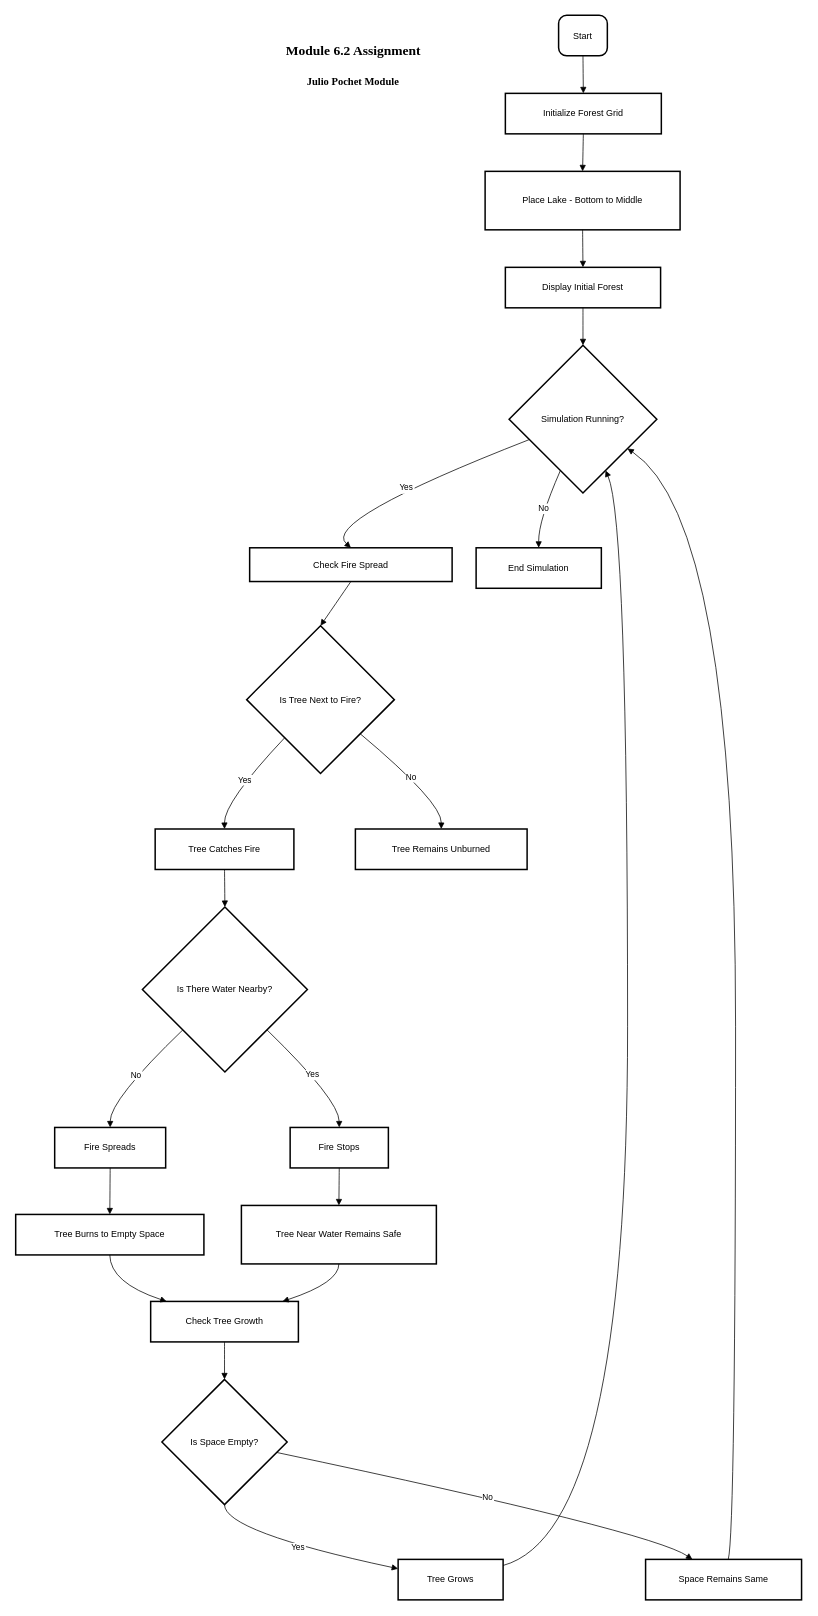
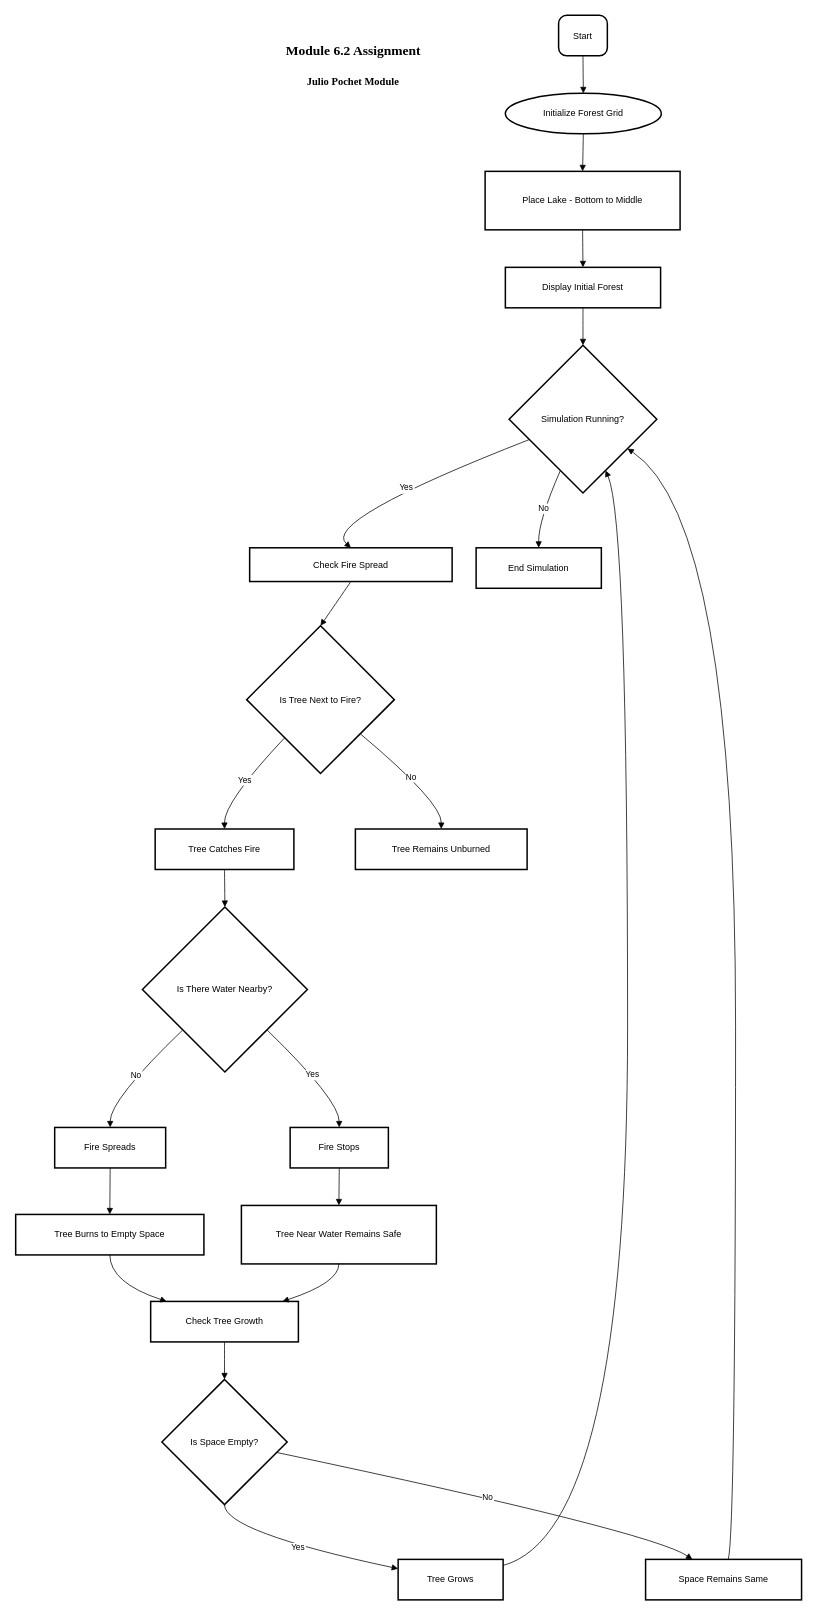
(583, 114) -> (583, 114)
